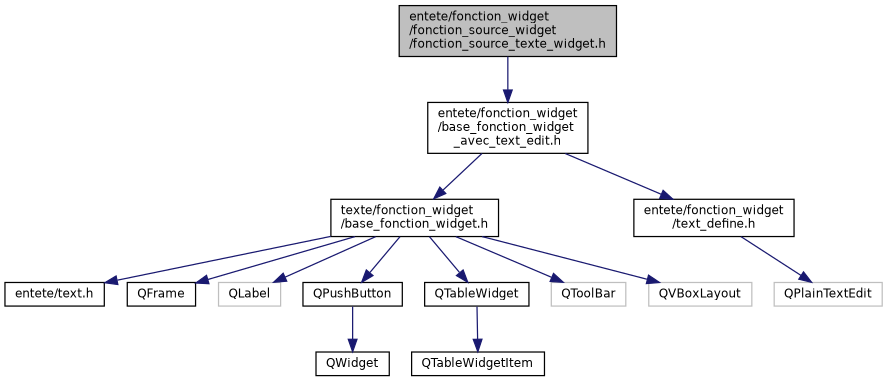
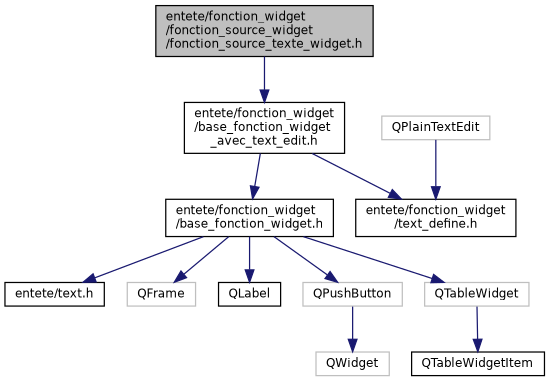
(415, 218) -> (250, 218)
(771, 256) -> (436, 163)
(161, 294) -> (161, 294)
(250, 294) -> (250, 294)
(353, 294) -> (353, 294)
(477, 294) -> (477, 294)
(589, 294) -> none
(700, 294) -> none
(353, 364) -> (353, 364)
